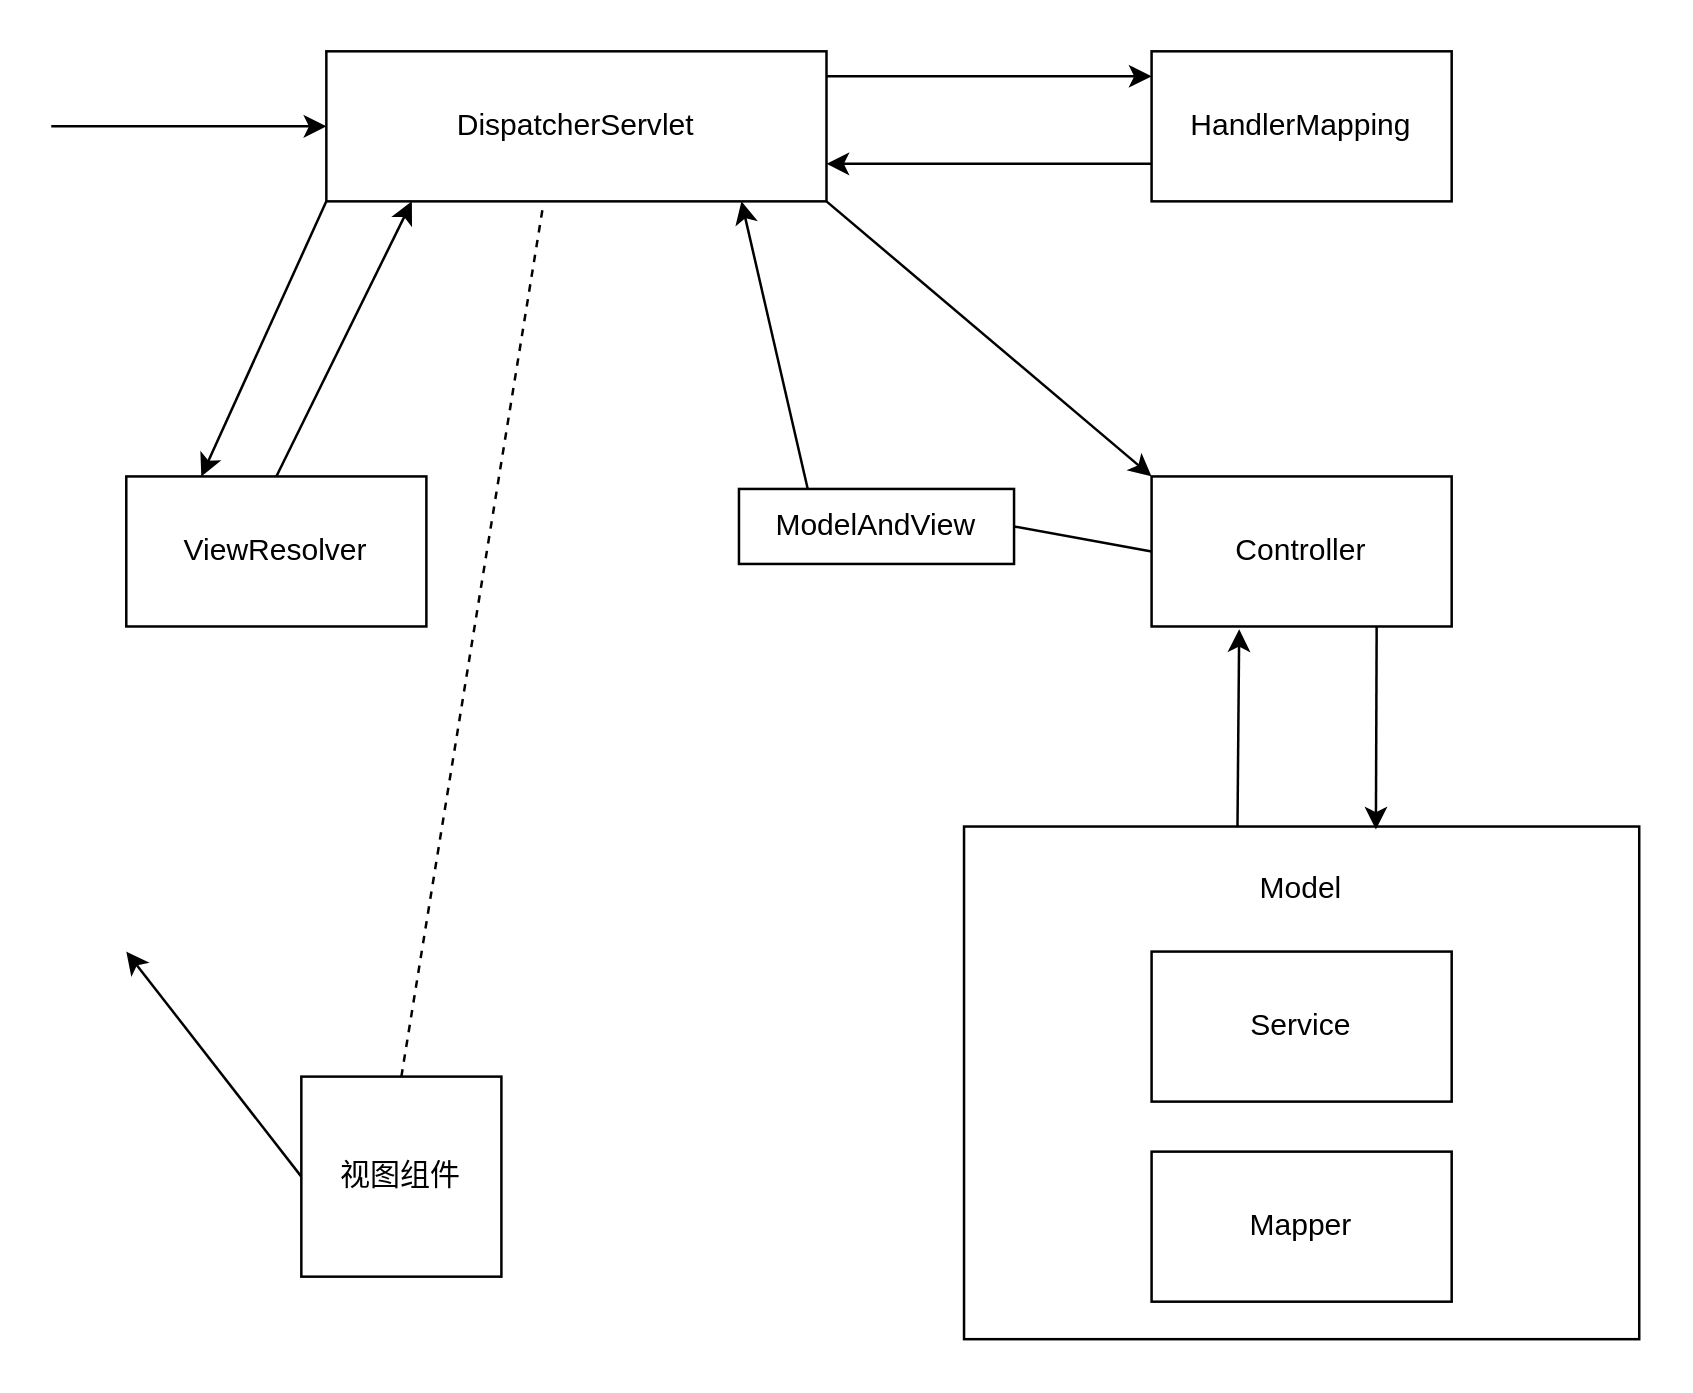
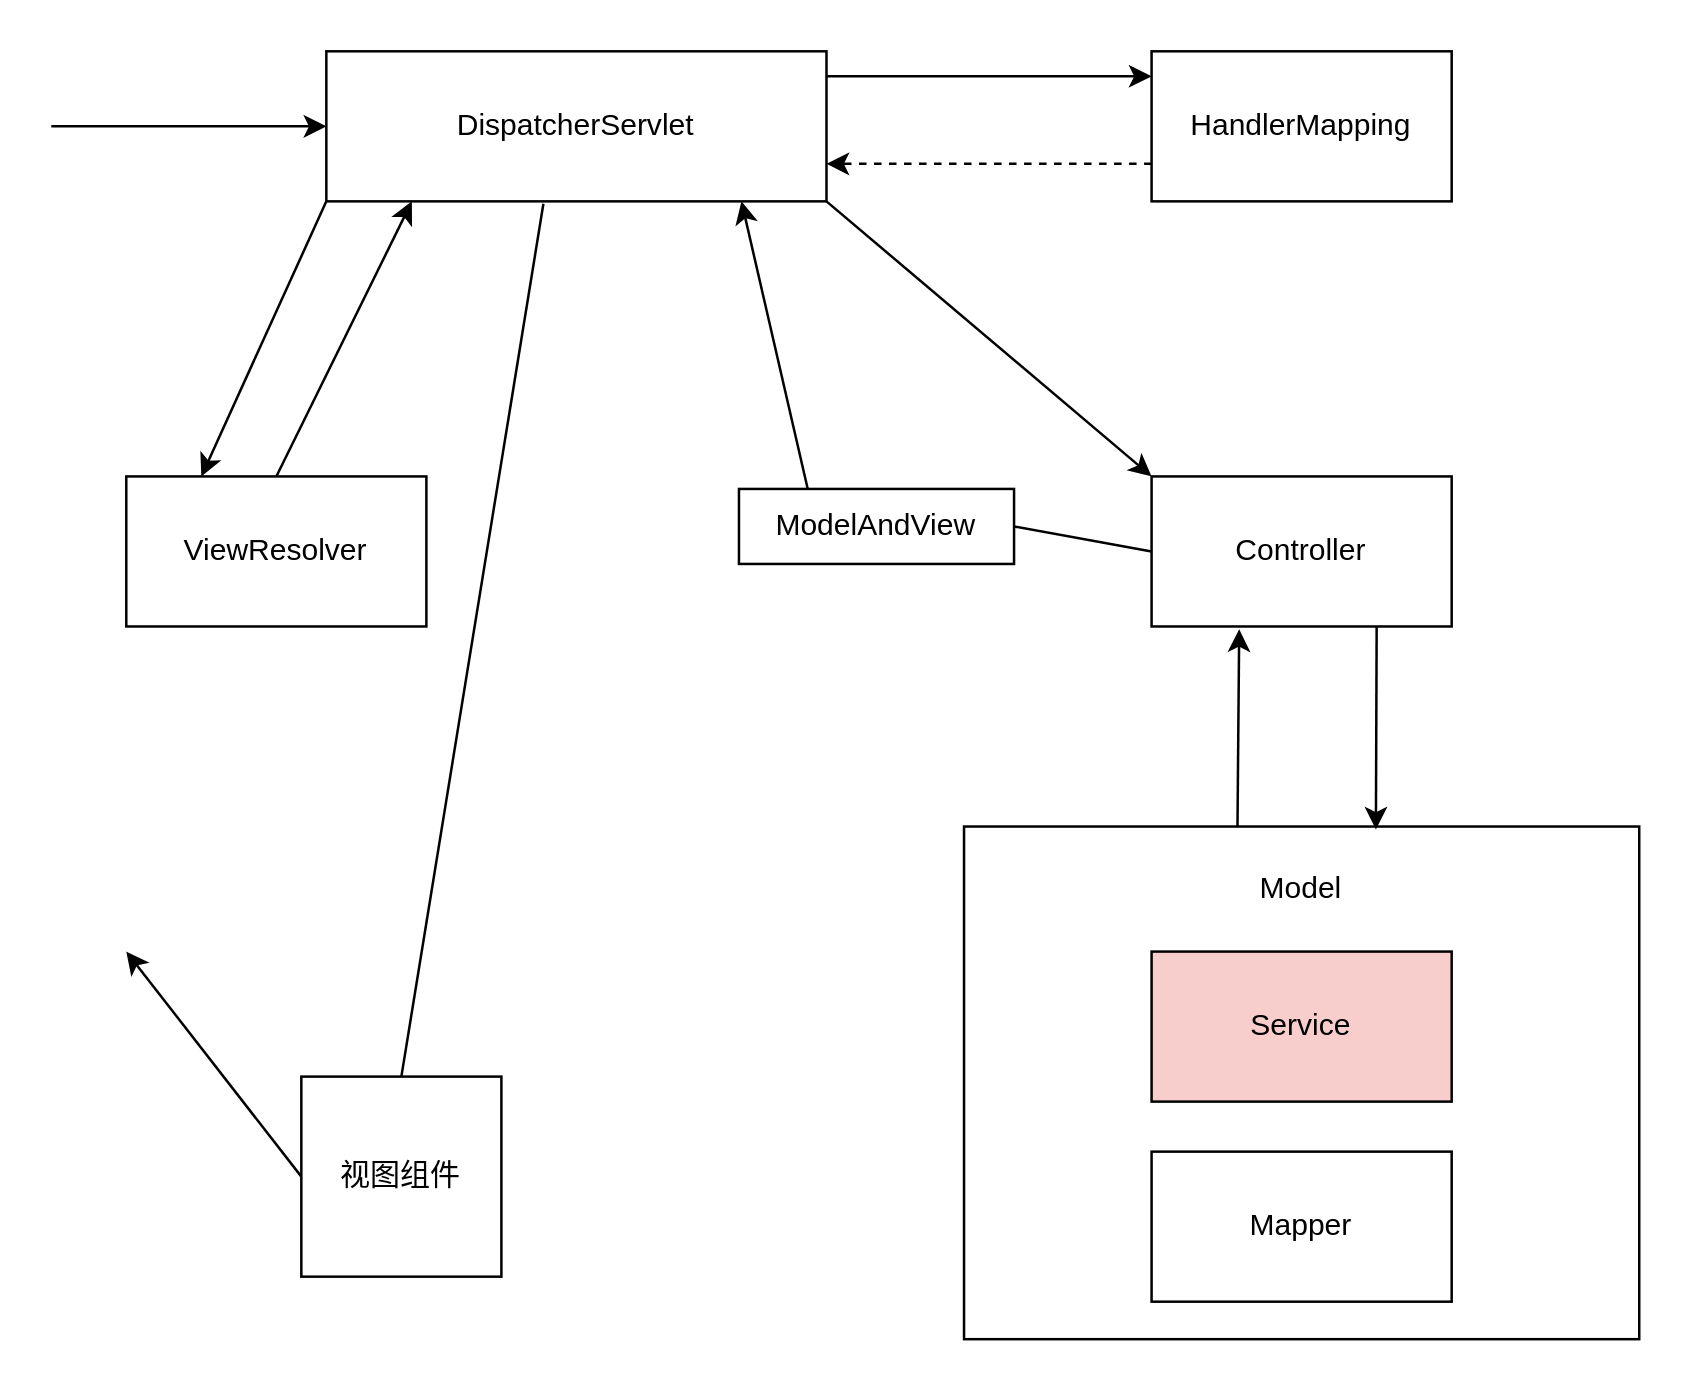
(1000, 164) -> (1000, 164)
(473, 637) -> (473, 637)
(1301, 1026) -> (1301, 1026)
